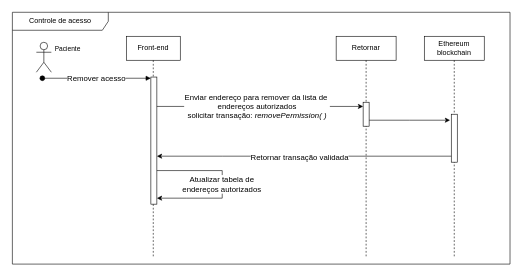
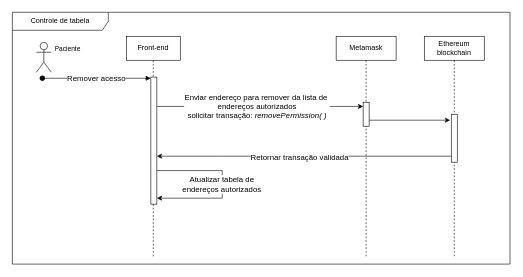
(60, 21) -> (60, 21)
(366, 48) -> (366, 48)
